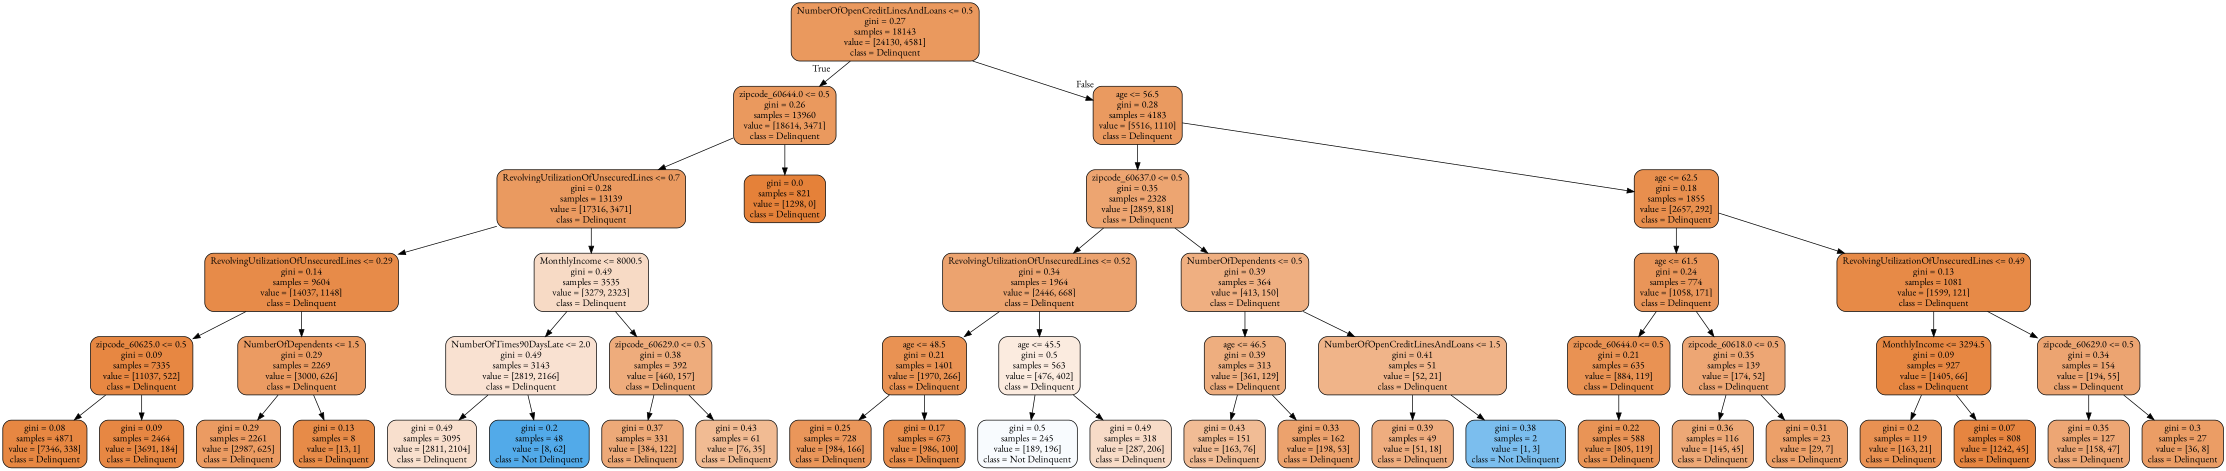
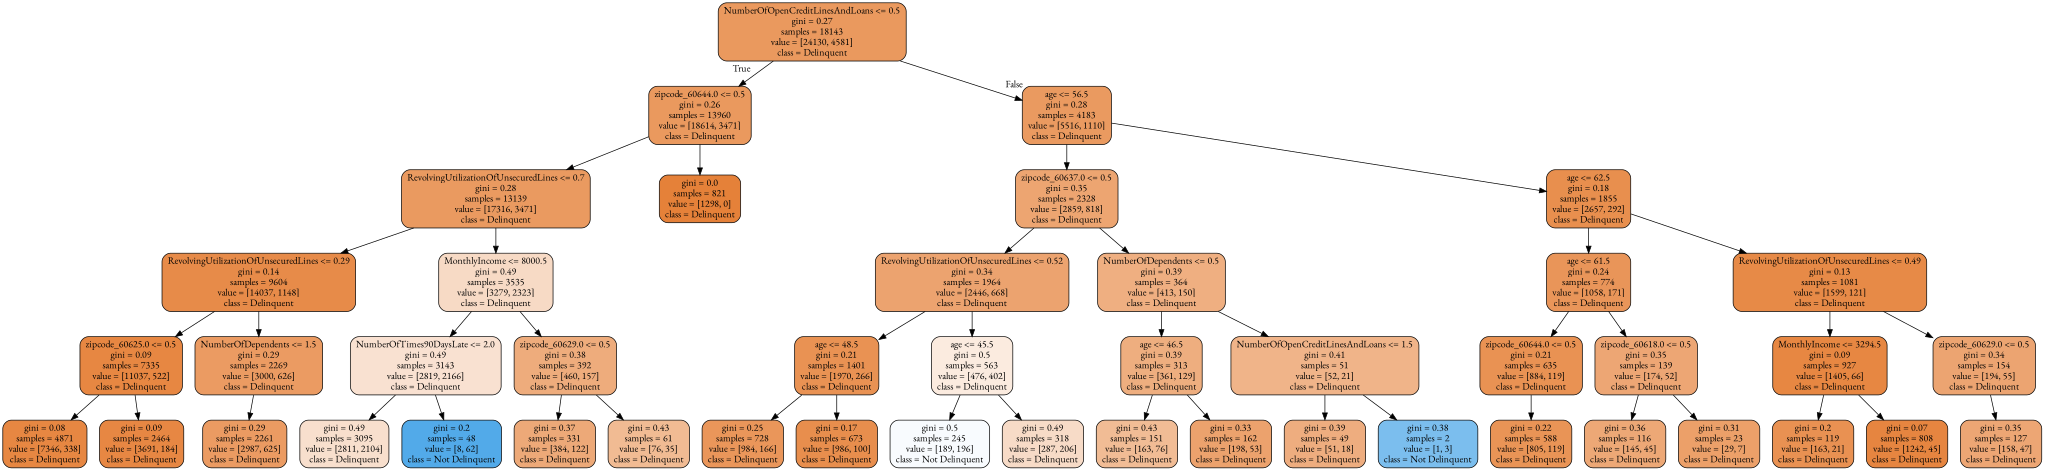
(334, 444) -> none
(2183, 444) -> none
